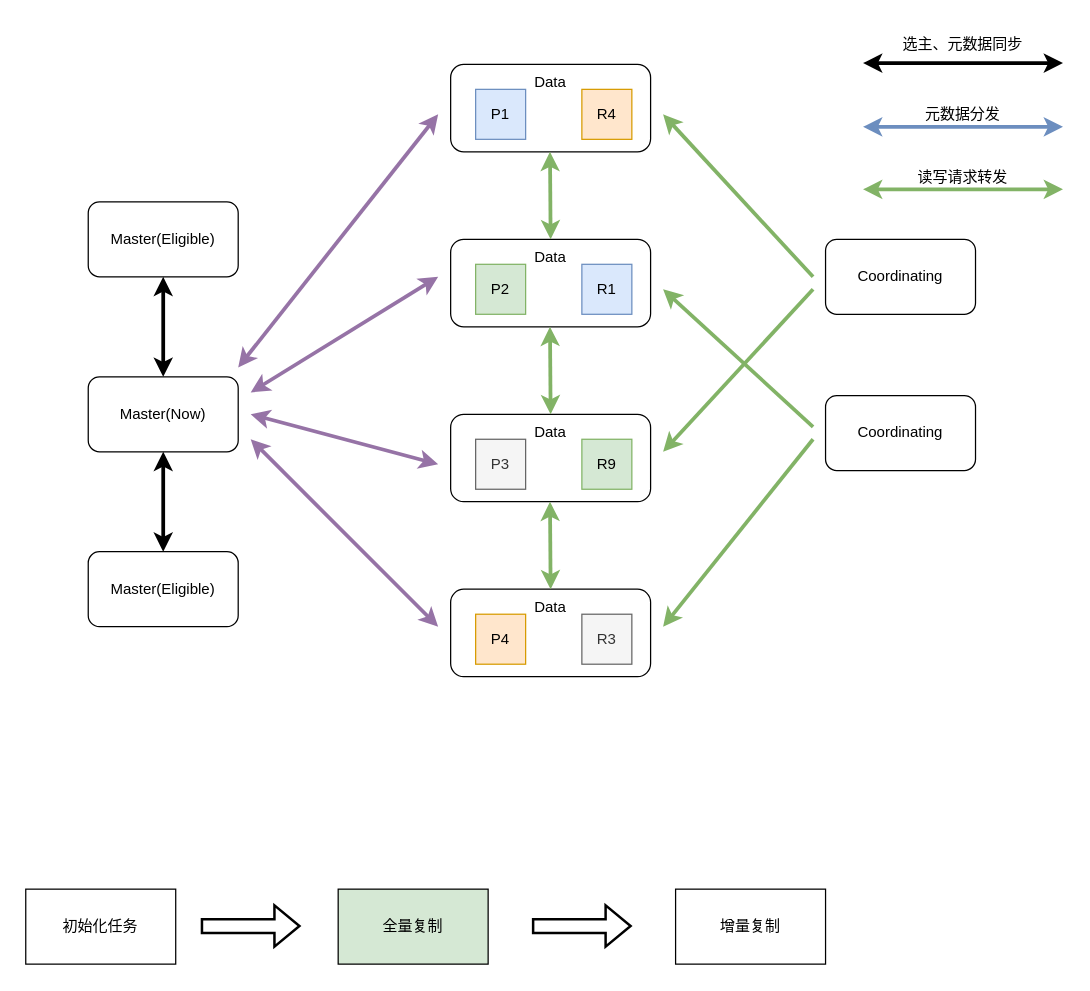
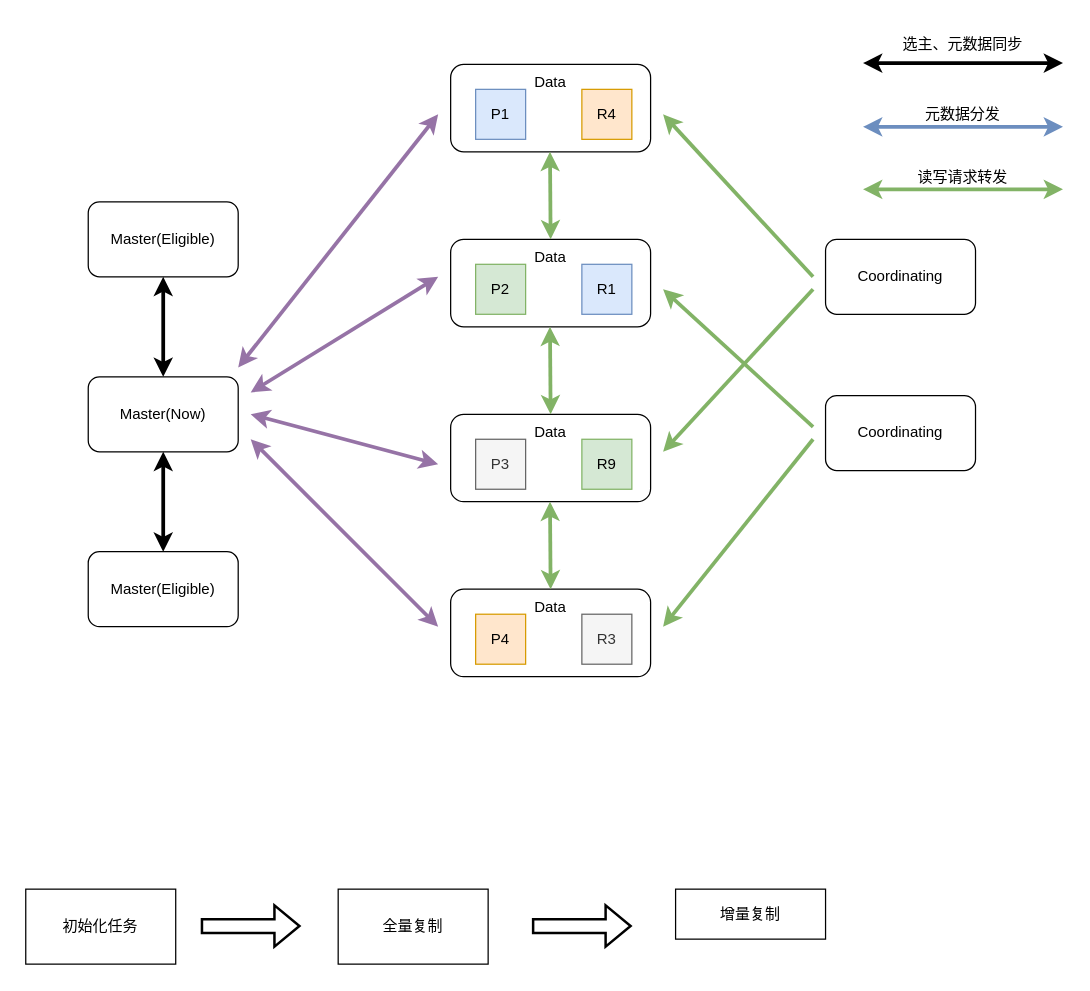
(413, 927) -> (413, 927)
(751, 927) -> (751, 914)
